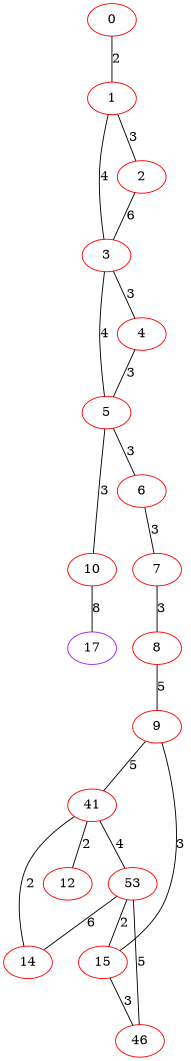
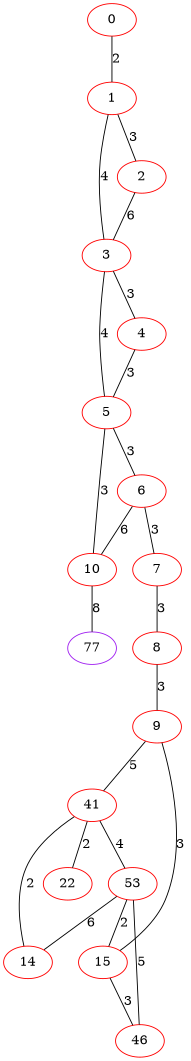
none -> (117, 530)
(92, 648) -> (92, 648)
(162, 687) -> (162, 687)
(68, 884) -> (68, 884)
